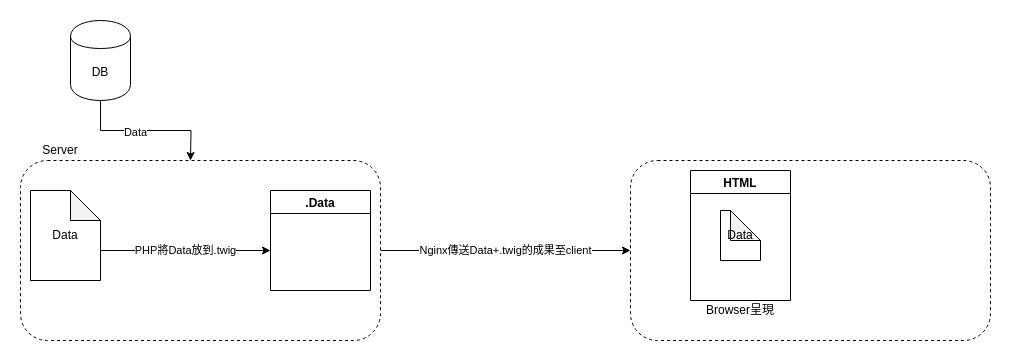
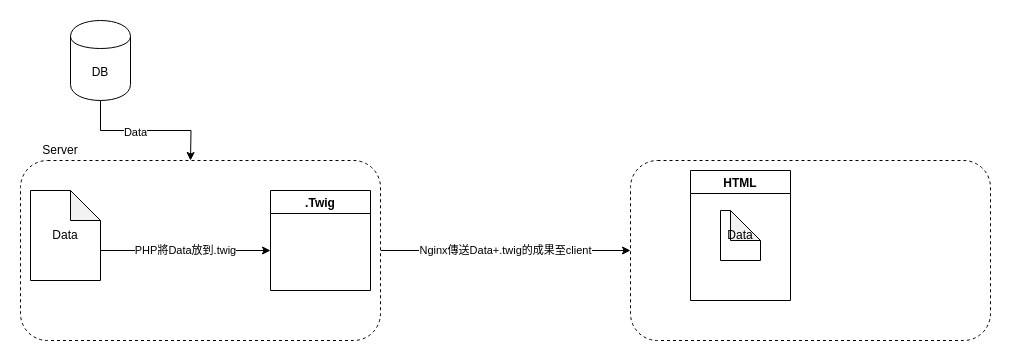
(320, 203) -> (320, 203)
(741, 311) -> none
